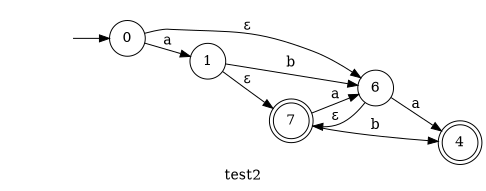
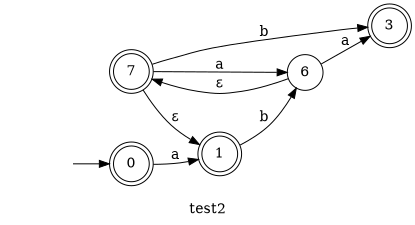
(252, 34) -> none
(127, 38) -> (131, 164)
(208, 61) -> (220, 154)
(244, 87) -> (164, 118)
(460, 143) -> (390, 26)
